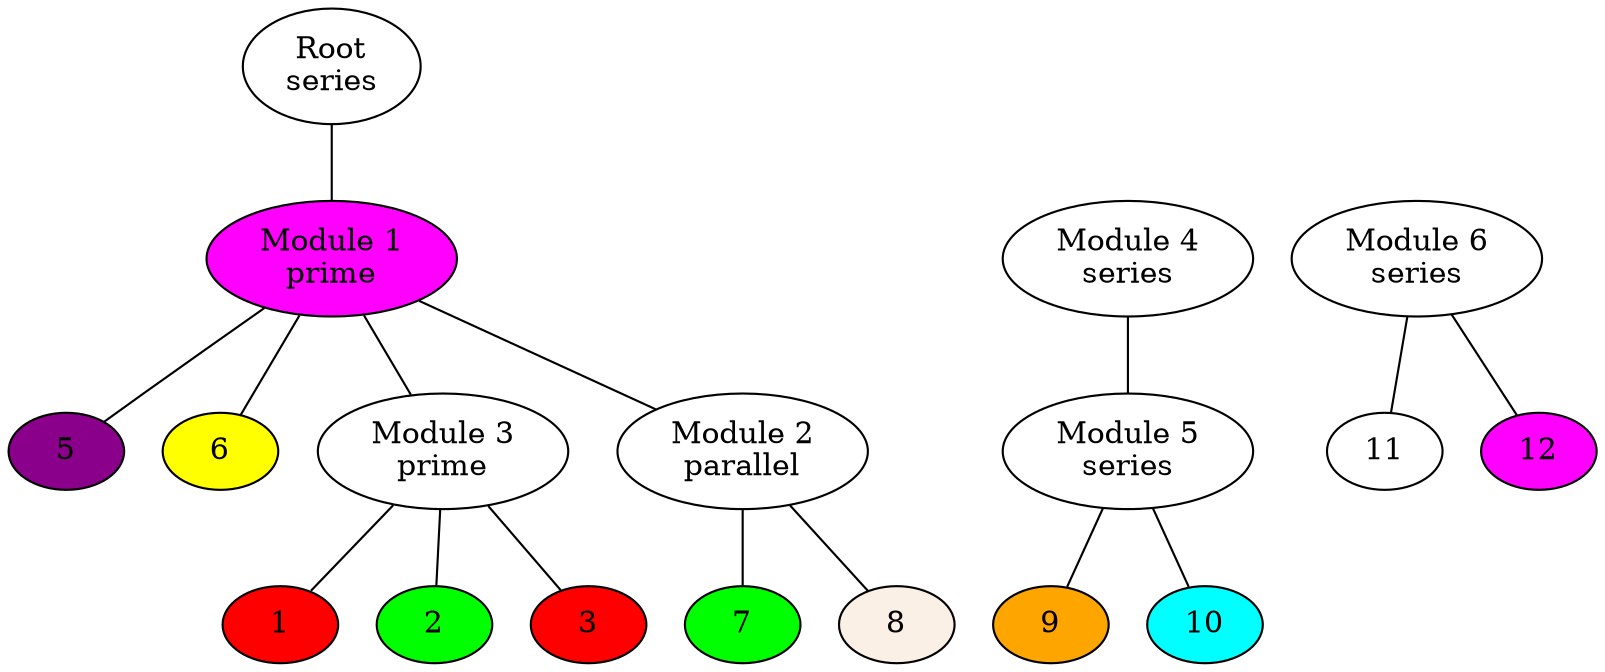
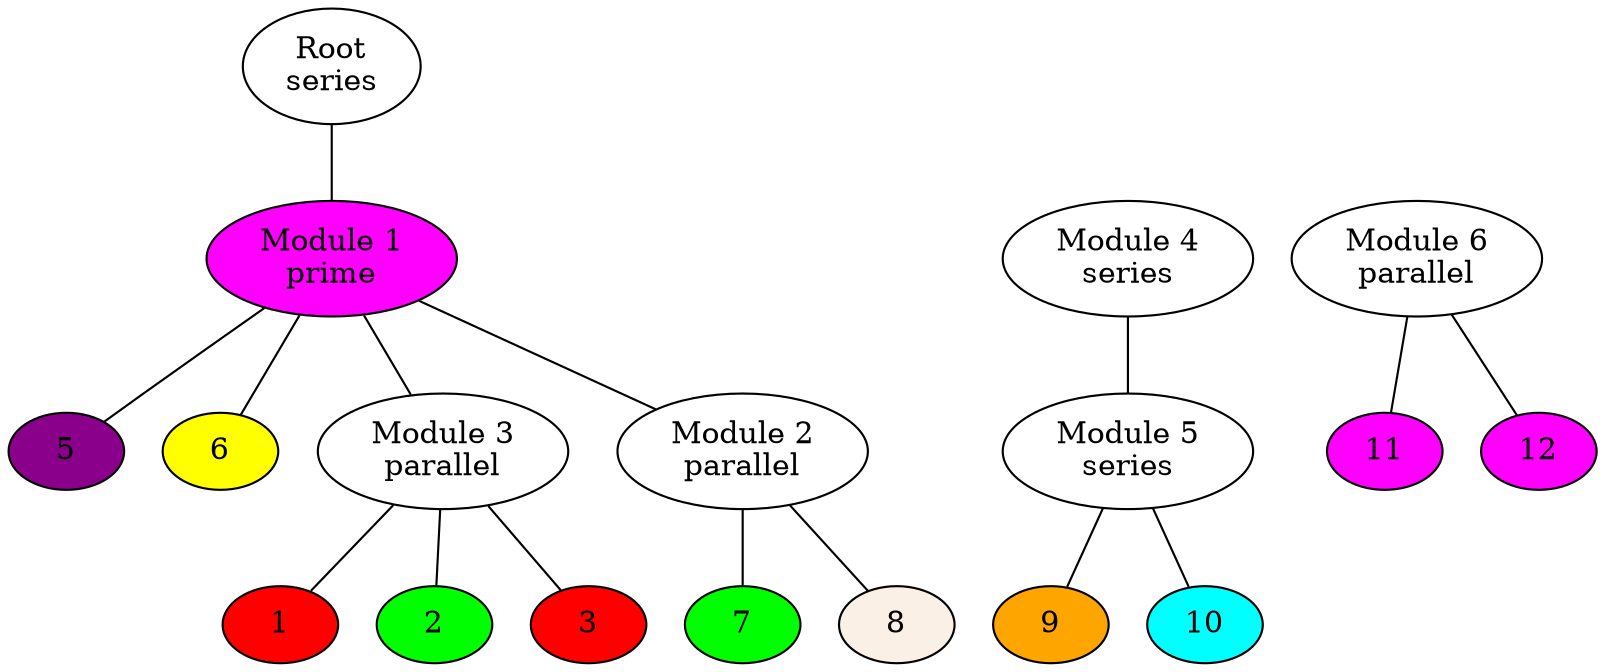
(1417, 259) -> (1417, 259)
(443, 451) -> (443, 451)
(1385, 451) -> (1385, 451)
